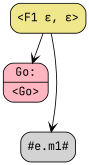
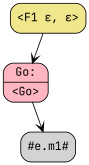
(57, 78) -> (36, 113)
